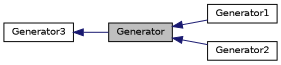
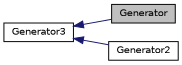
(242, 14) -> none
(195, 42) -> (96, 42)
